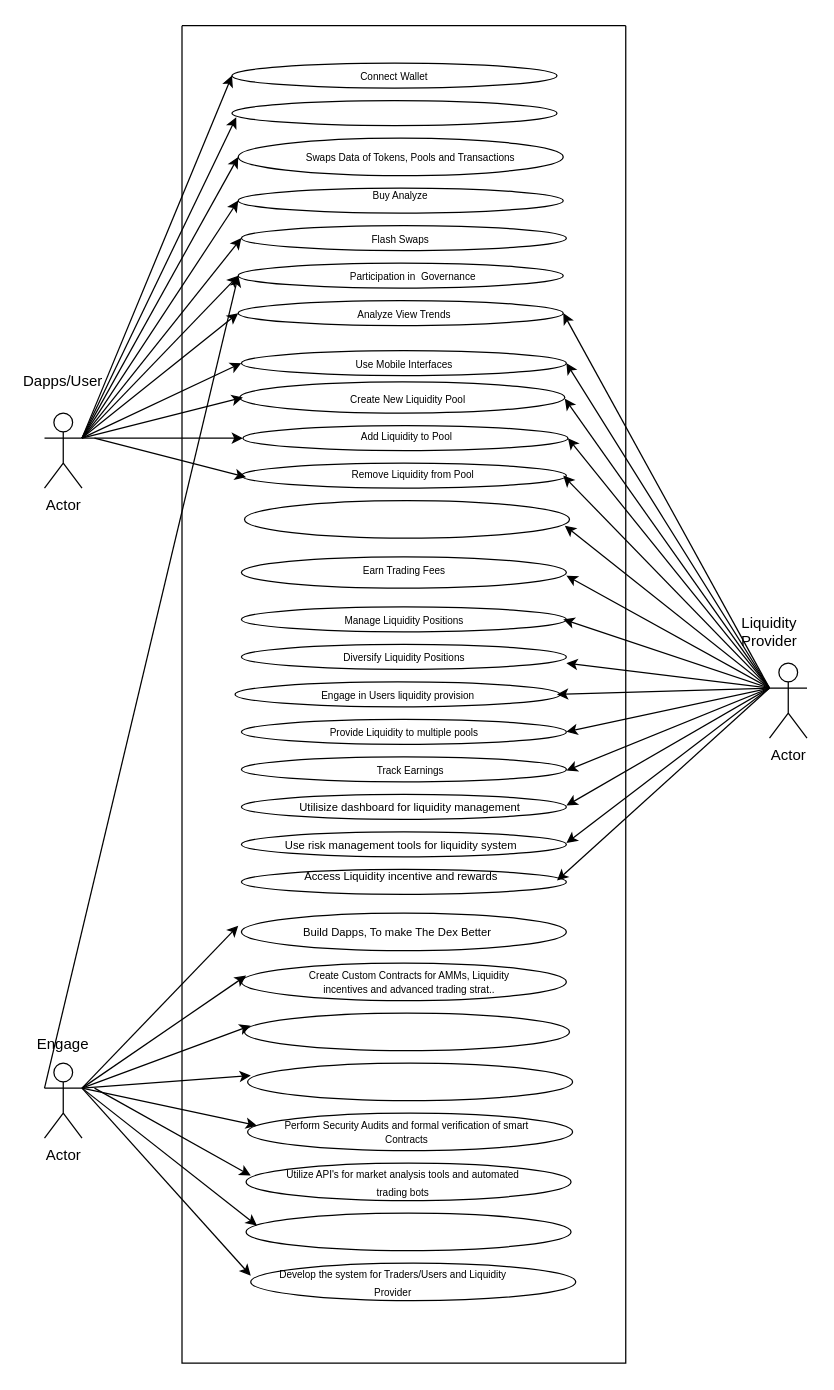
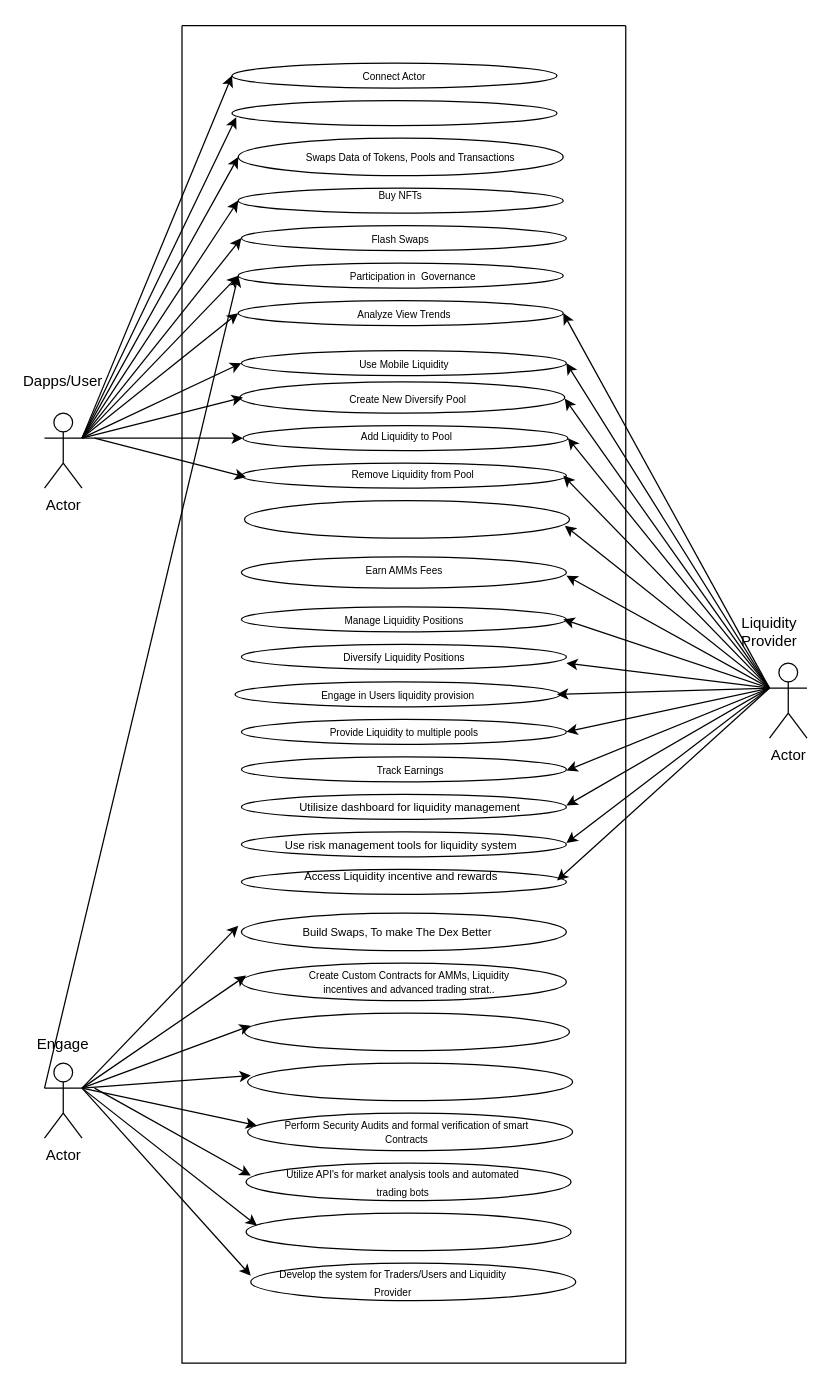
(394, 76) -> (394, 76)
(401, 194) -> (401, 194)
(404, 363) -> (404, 363)
(408, 398) -> (408, 398)
(404, 569) -> (404, 569)
(398, 932) -> (398, 932)
